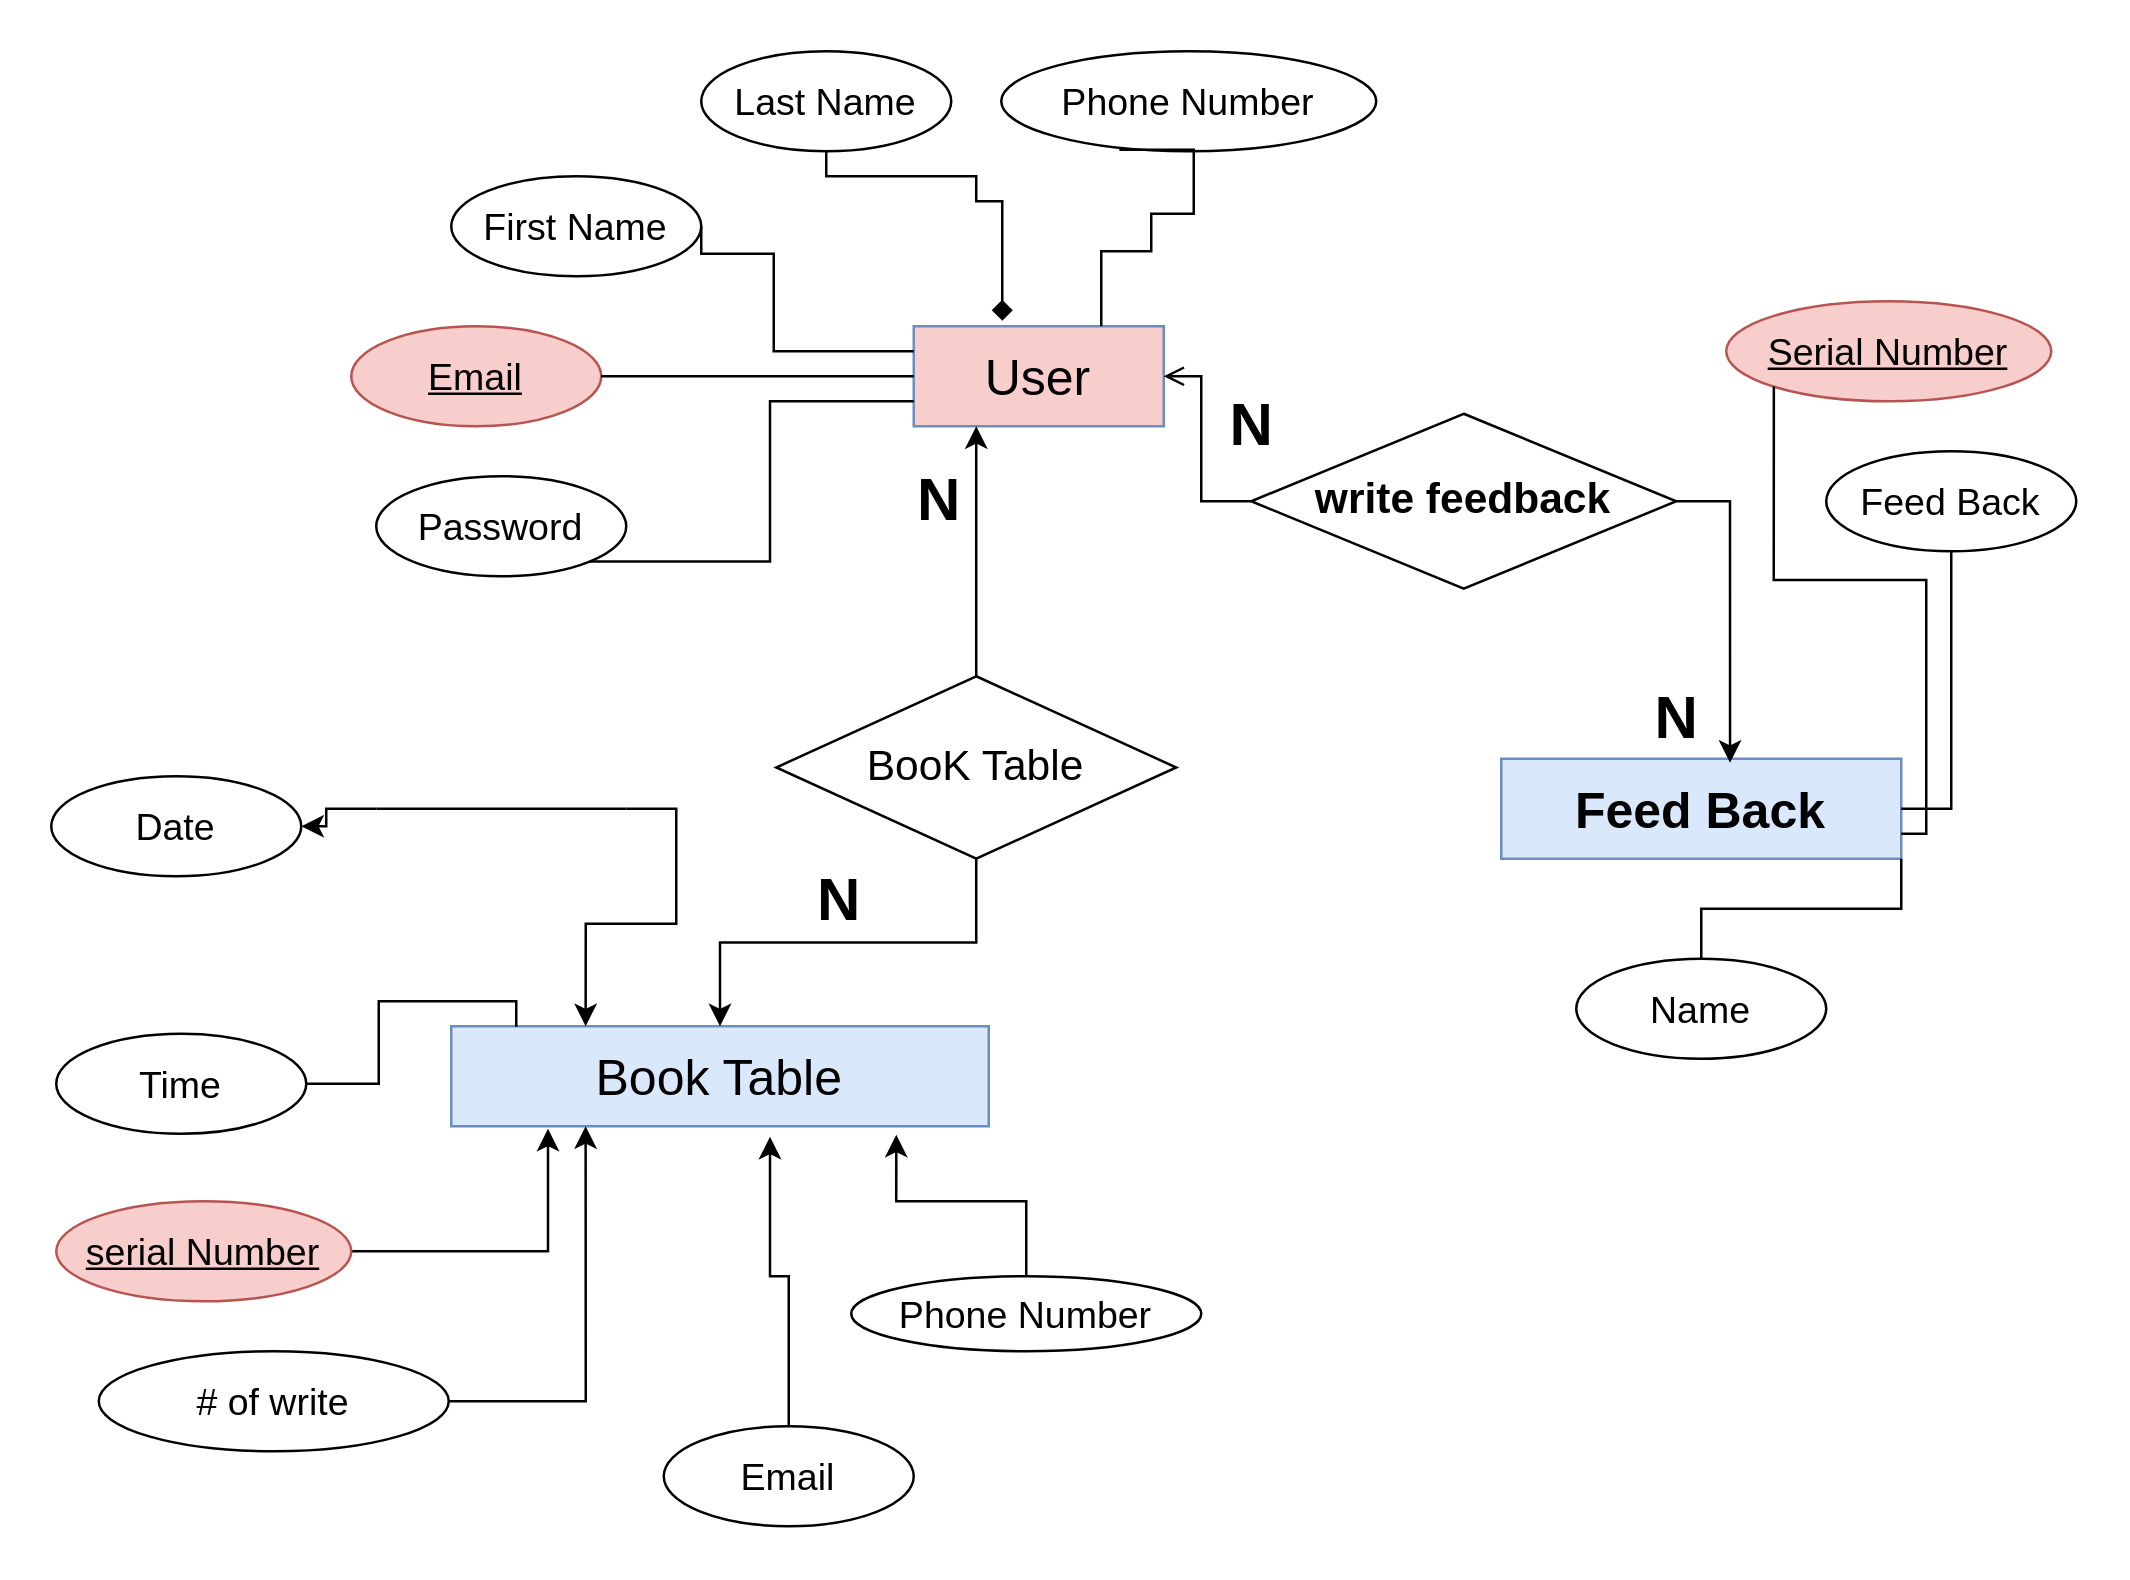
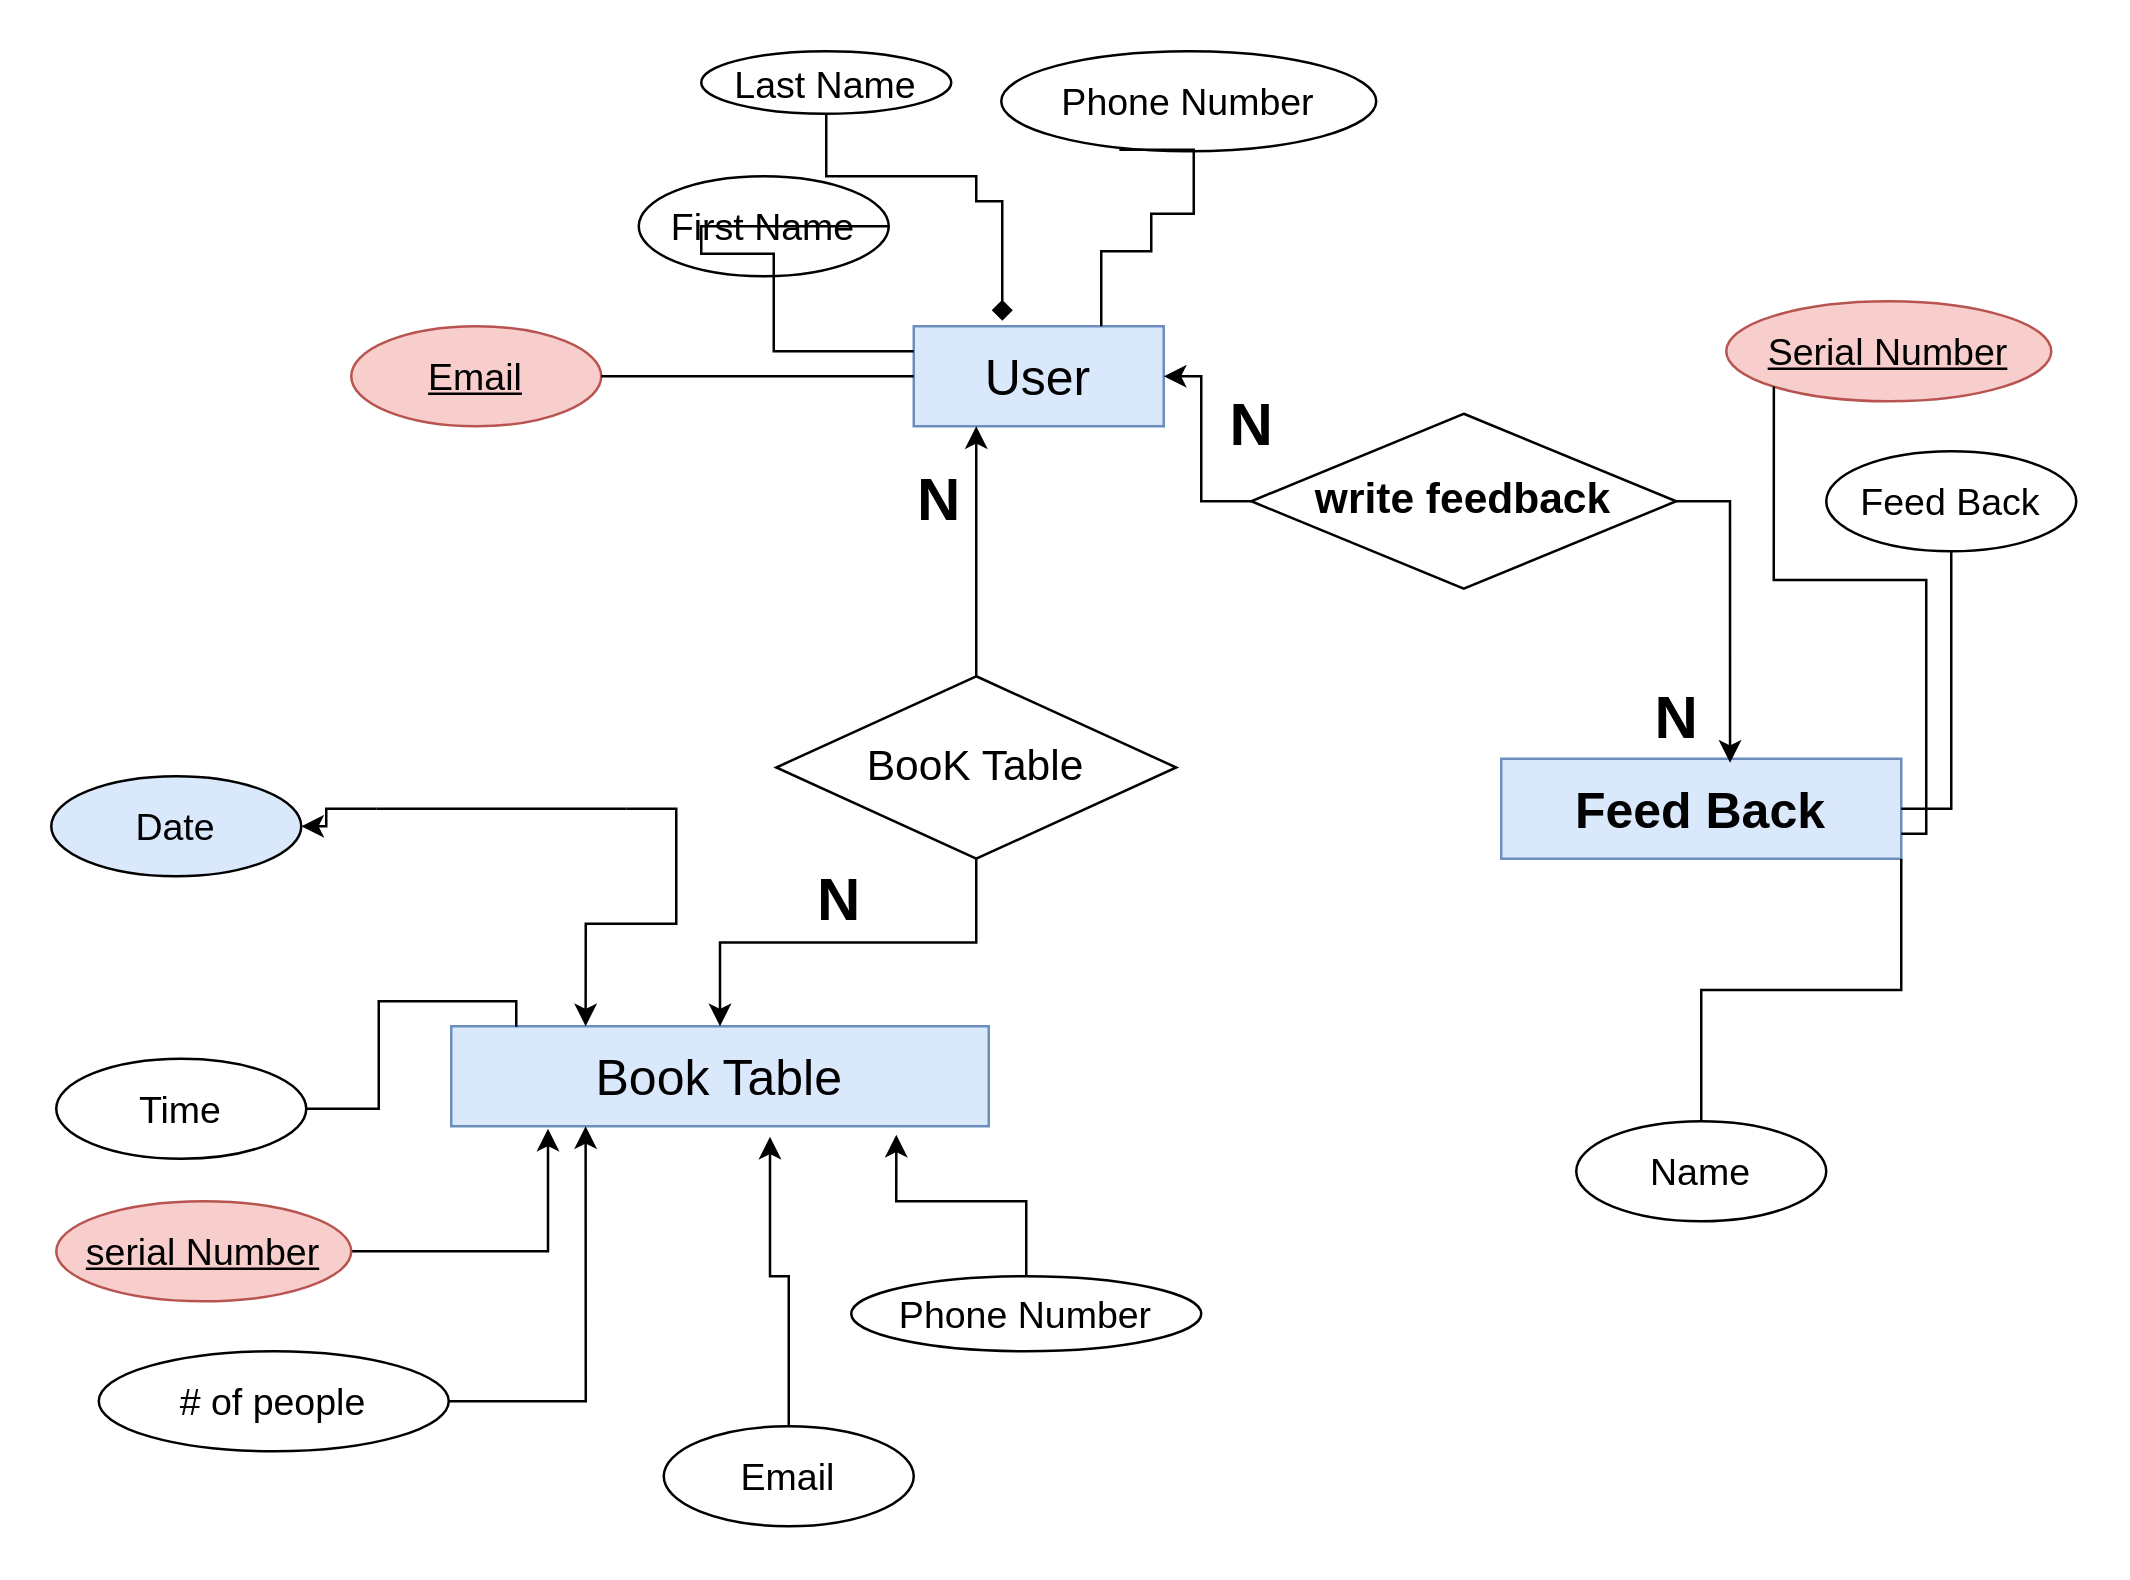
(826, 101) -> (826, 83)
(576, 226) -> (764, 226)
(1039, 376) -> (1039, 376)
(1178, 376) -> (1182, 376)
(770, 500) -> none
(501, 526) -> none
(176, 826) -> (176, 826)
(1701, 1009) -> (1701, 1171)
(181, 1084) -> (181, 1109)
(274, 1401) -> (274, 1401)
